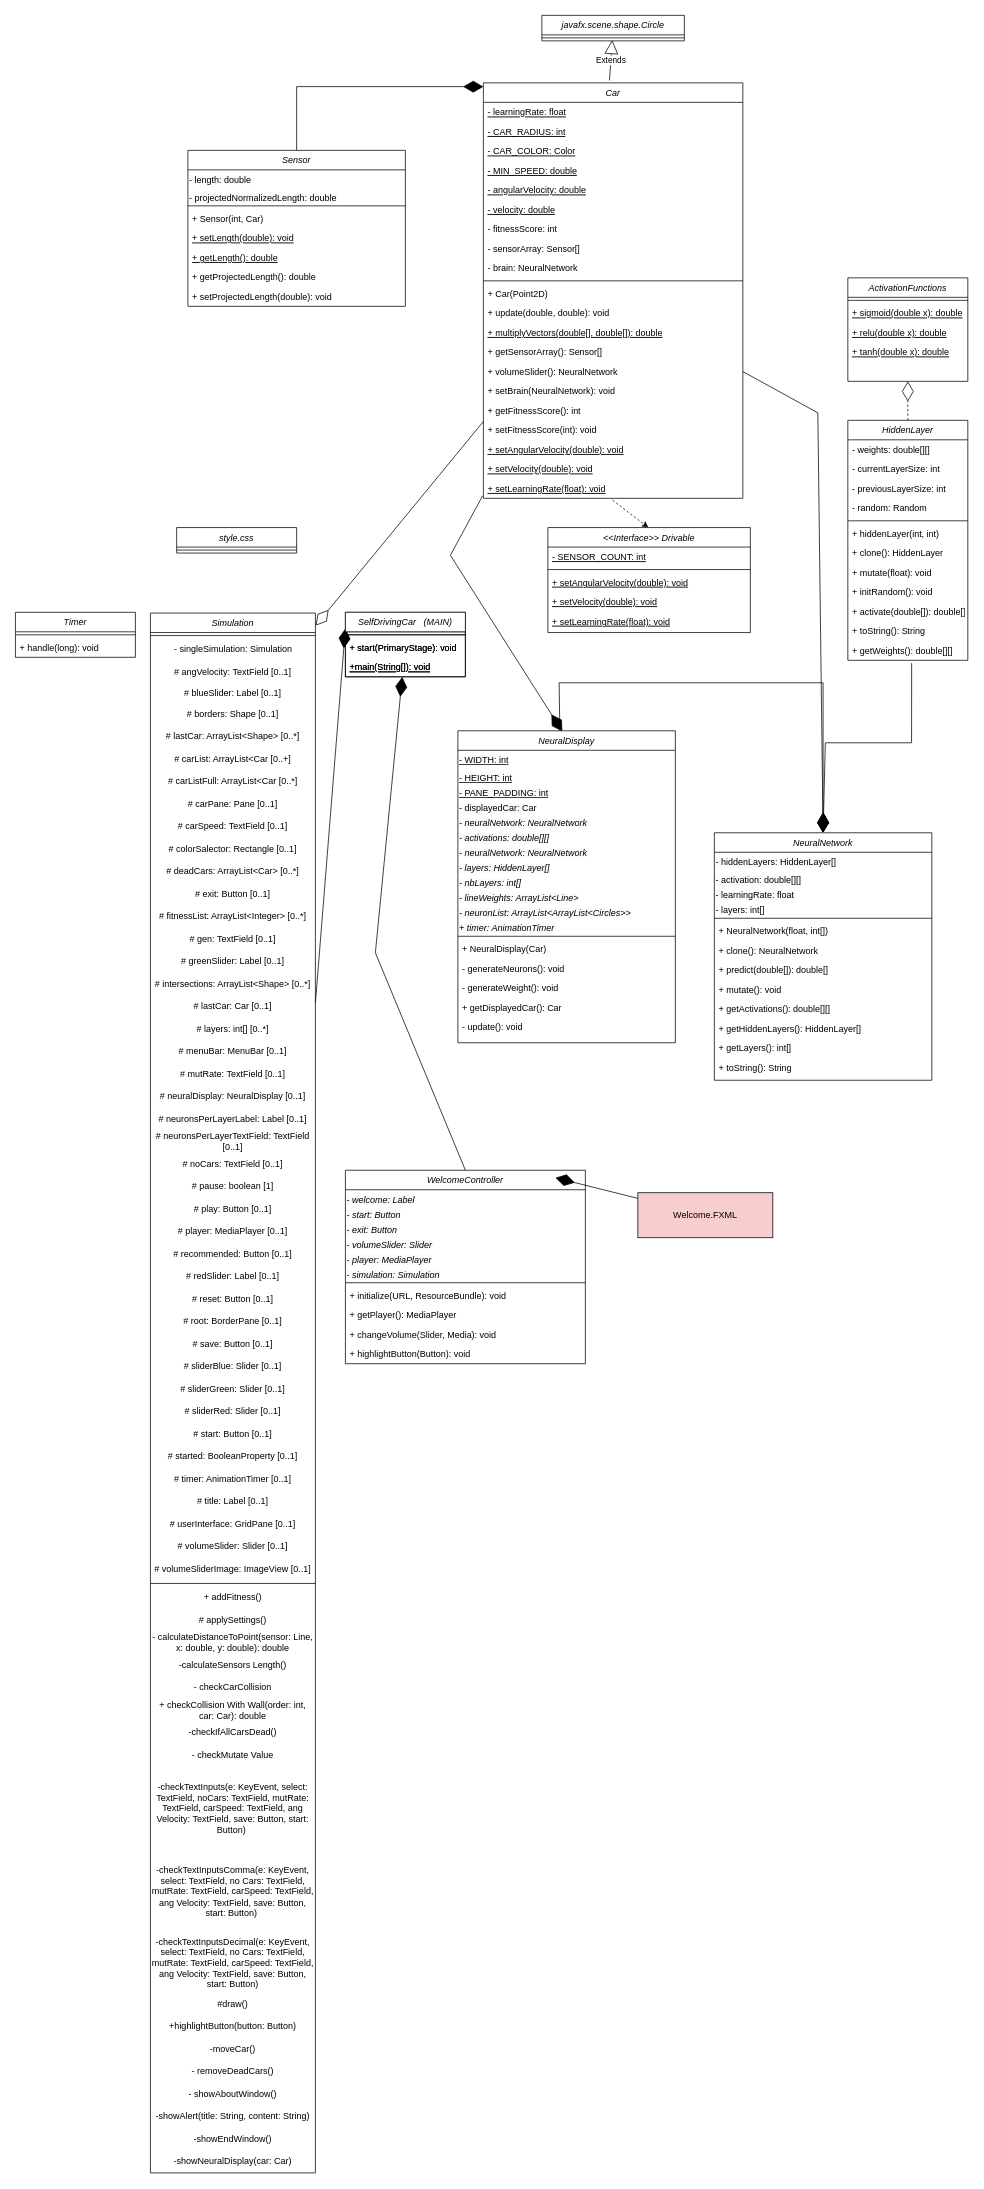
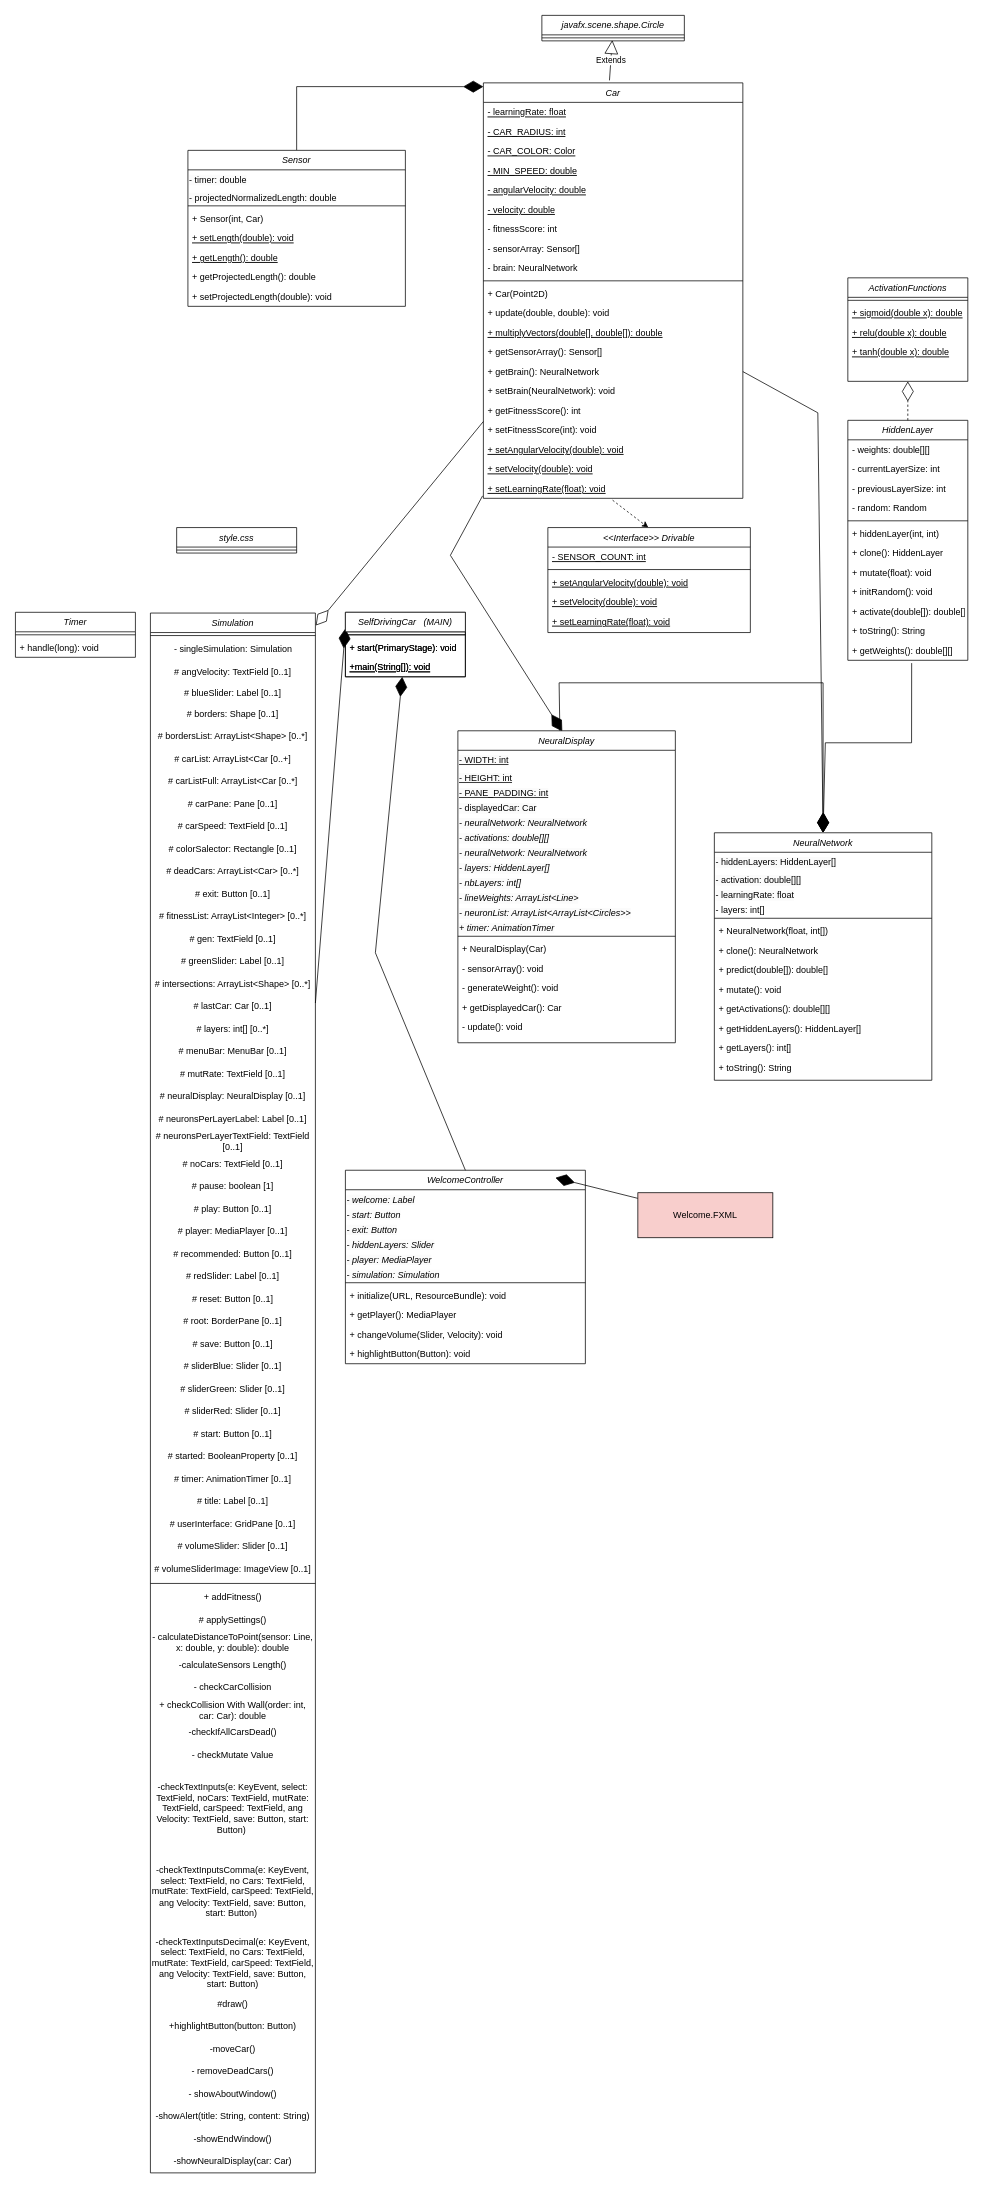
(224, 181) -> (221, 181)
(557, 372) -> (550, 372)
(233, 737) -> (233, 737)
(520, 969) -> (510, 969)
(393, 1246) -> (395, 1246)
(426, 1335) -> (432, 1335)
